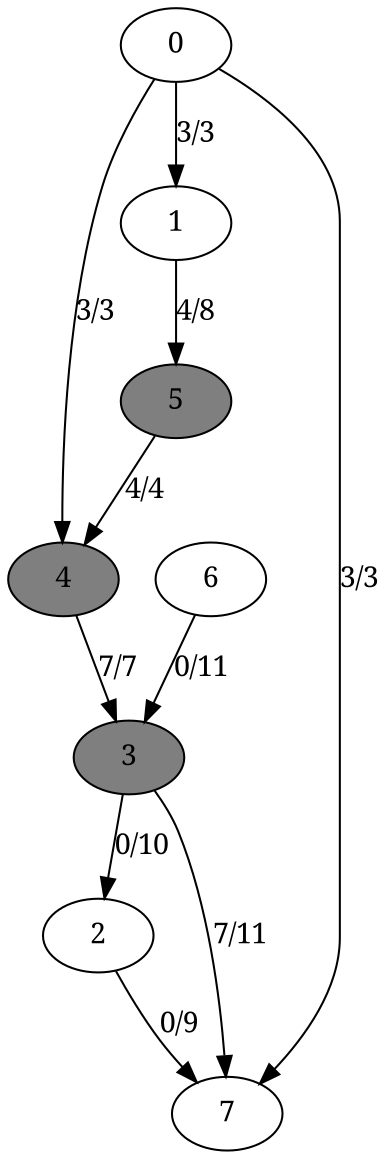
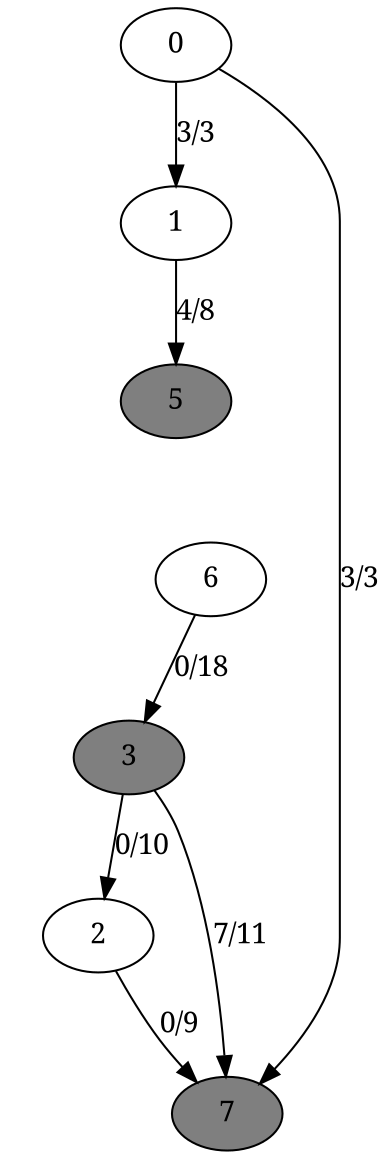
(63, 579) -> none
(202, 668) -> (202, 668)
(227, 1114) -> (227, 1114)
